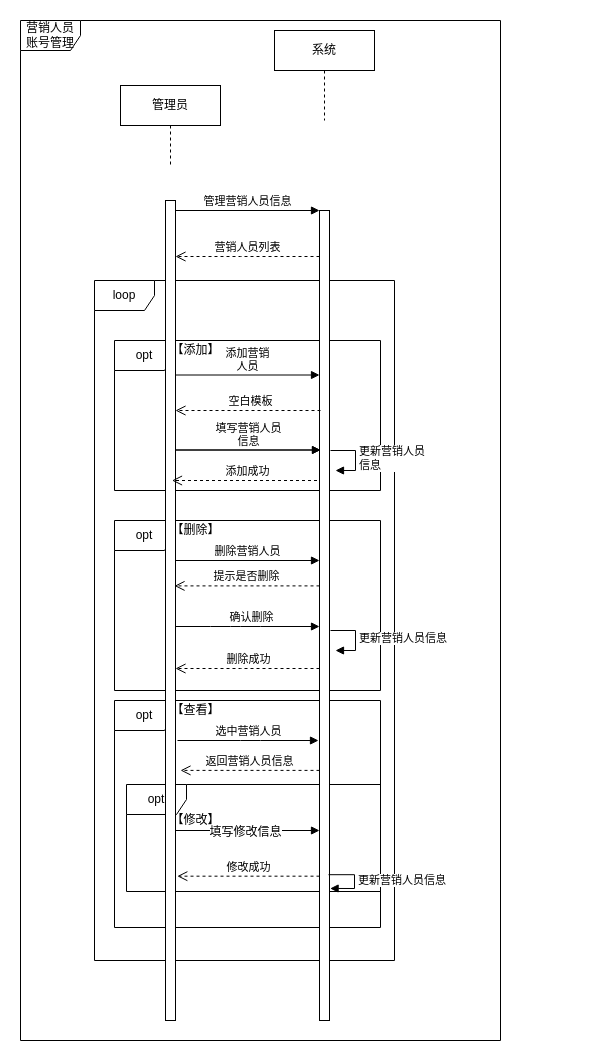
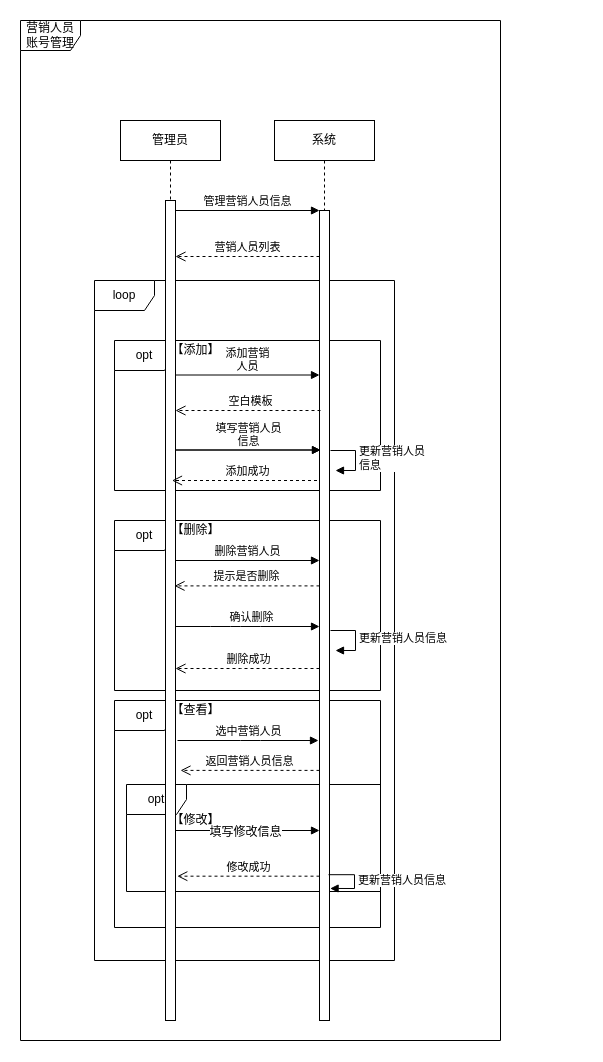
(325, 76) -> (325, 166)
(171, 126) -> (171, 161)
